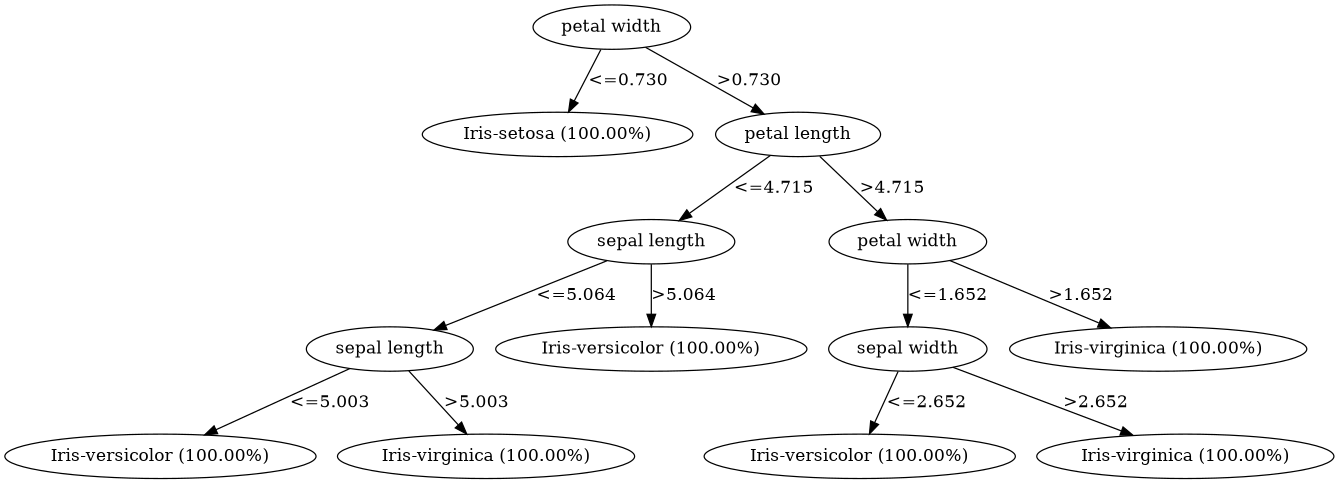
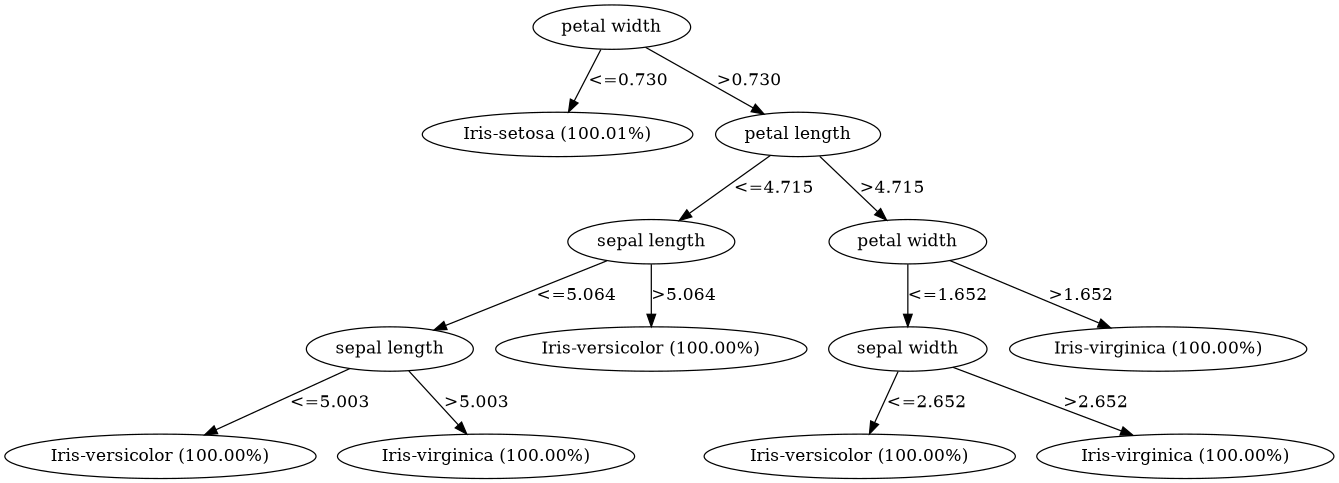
(558, 134) -> (558, 134)
